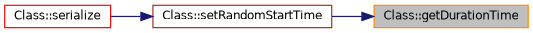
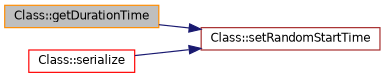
(347, 16) -> (174, 26)
